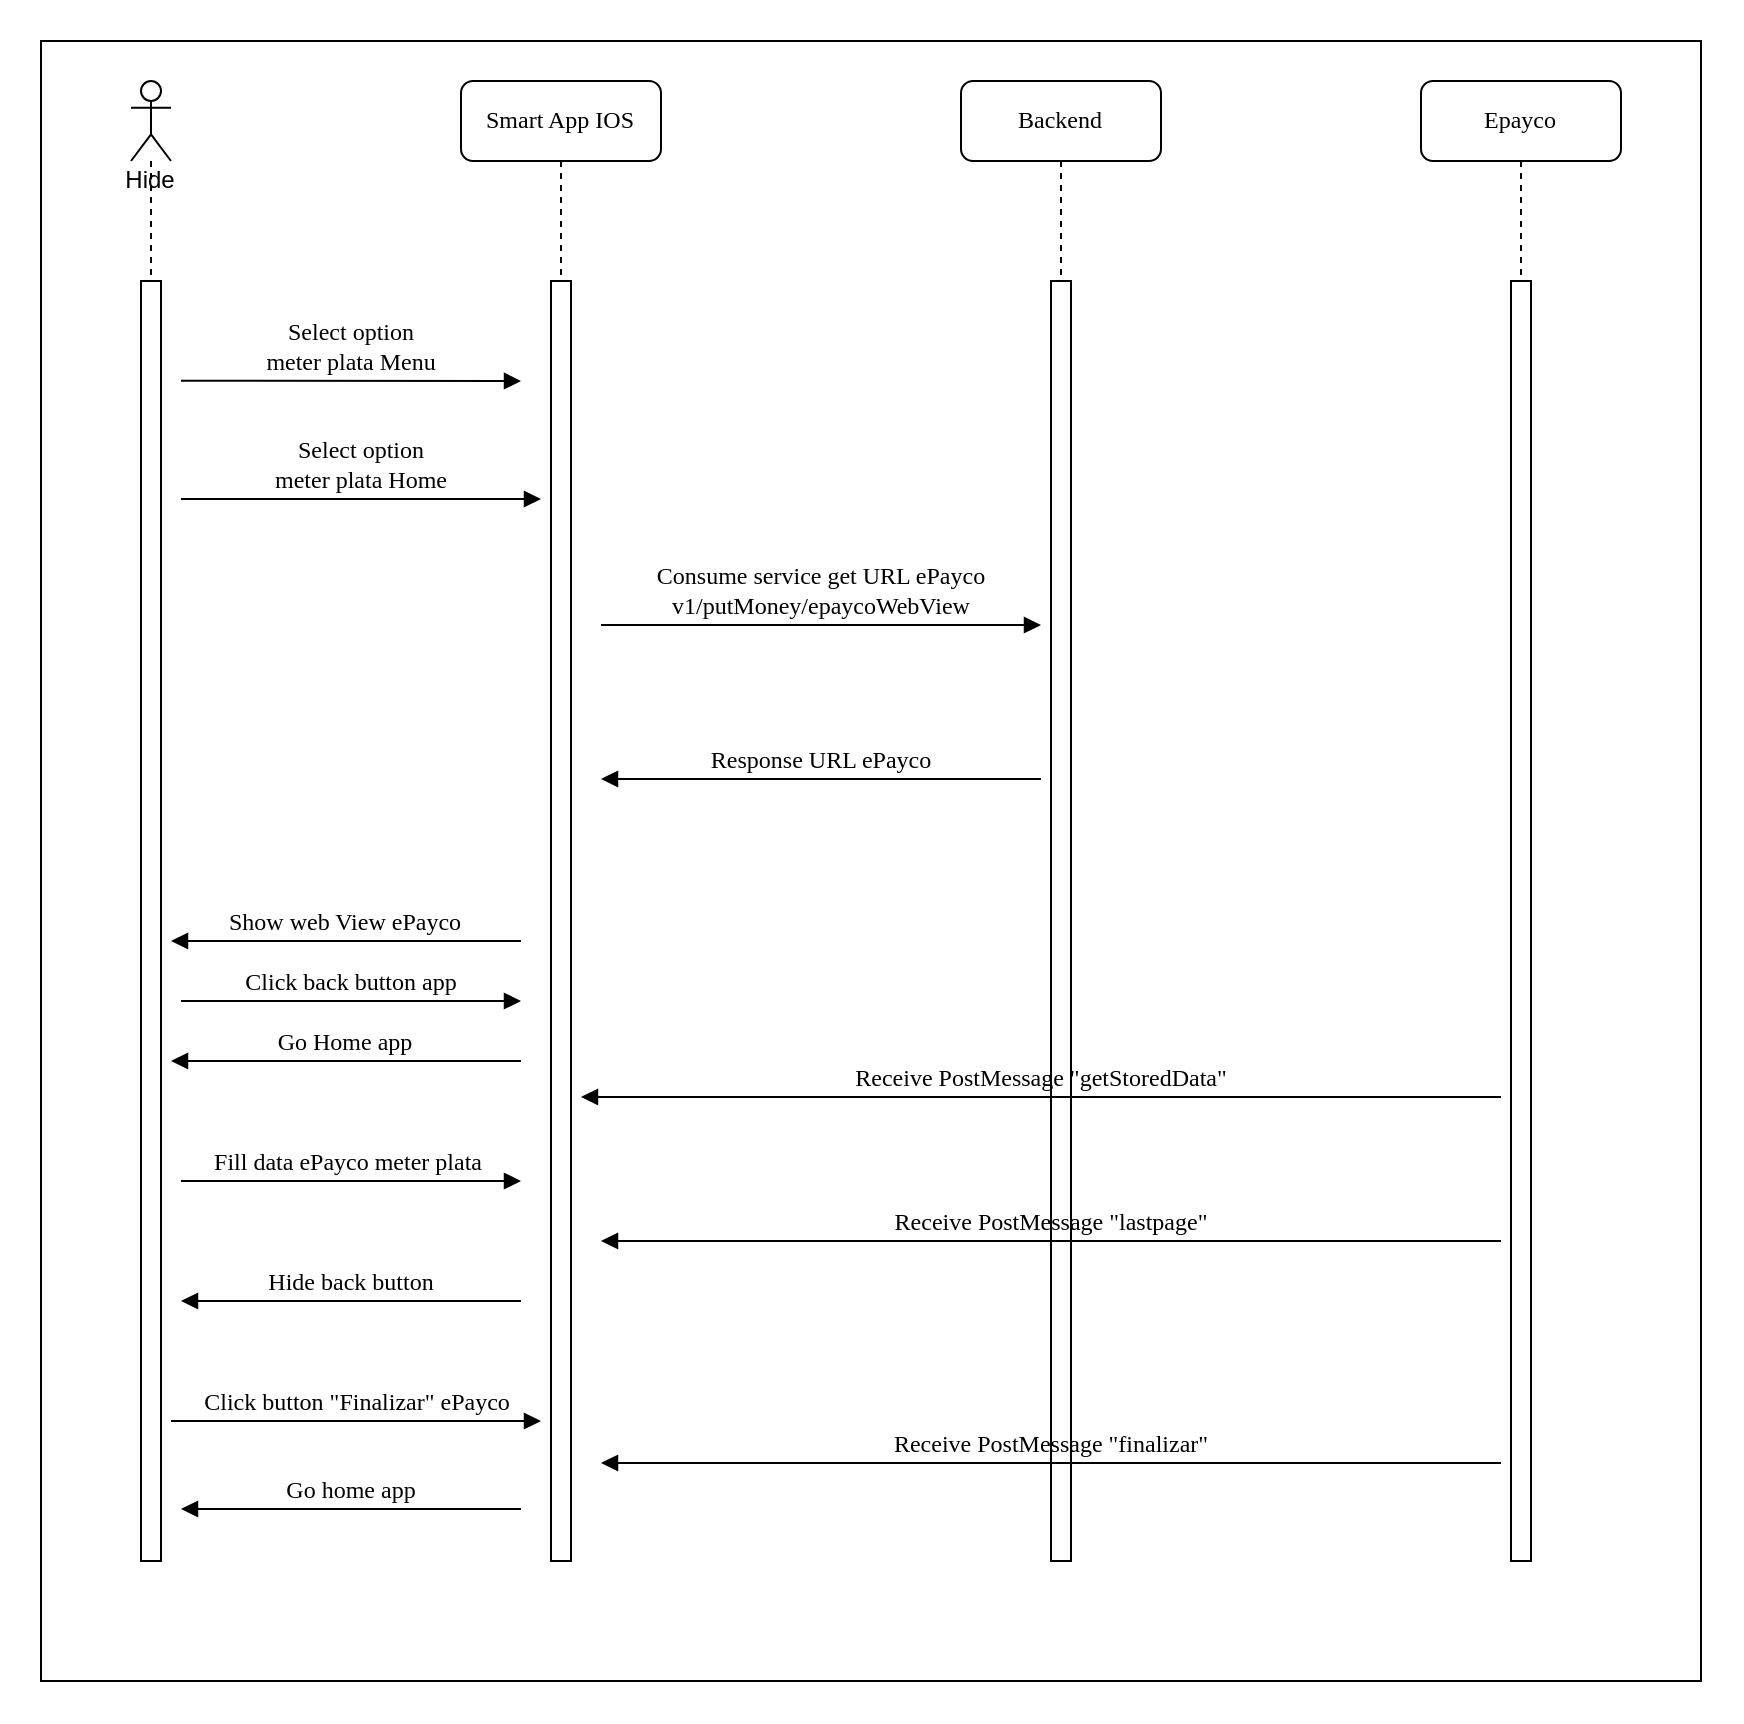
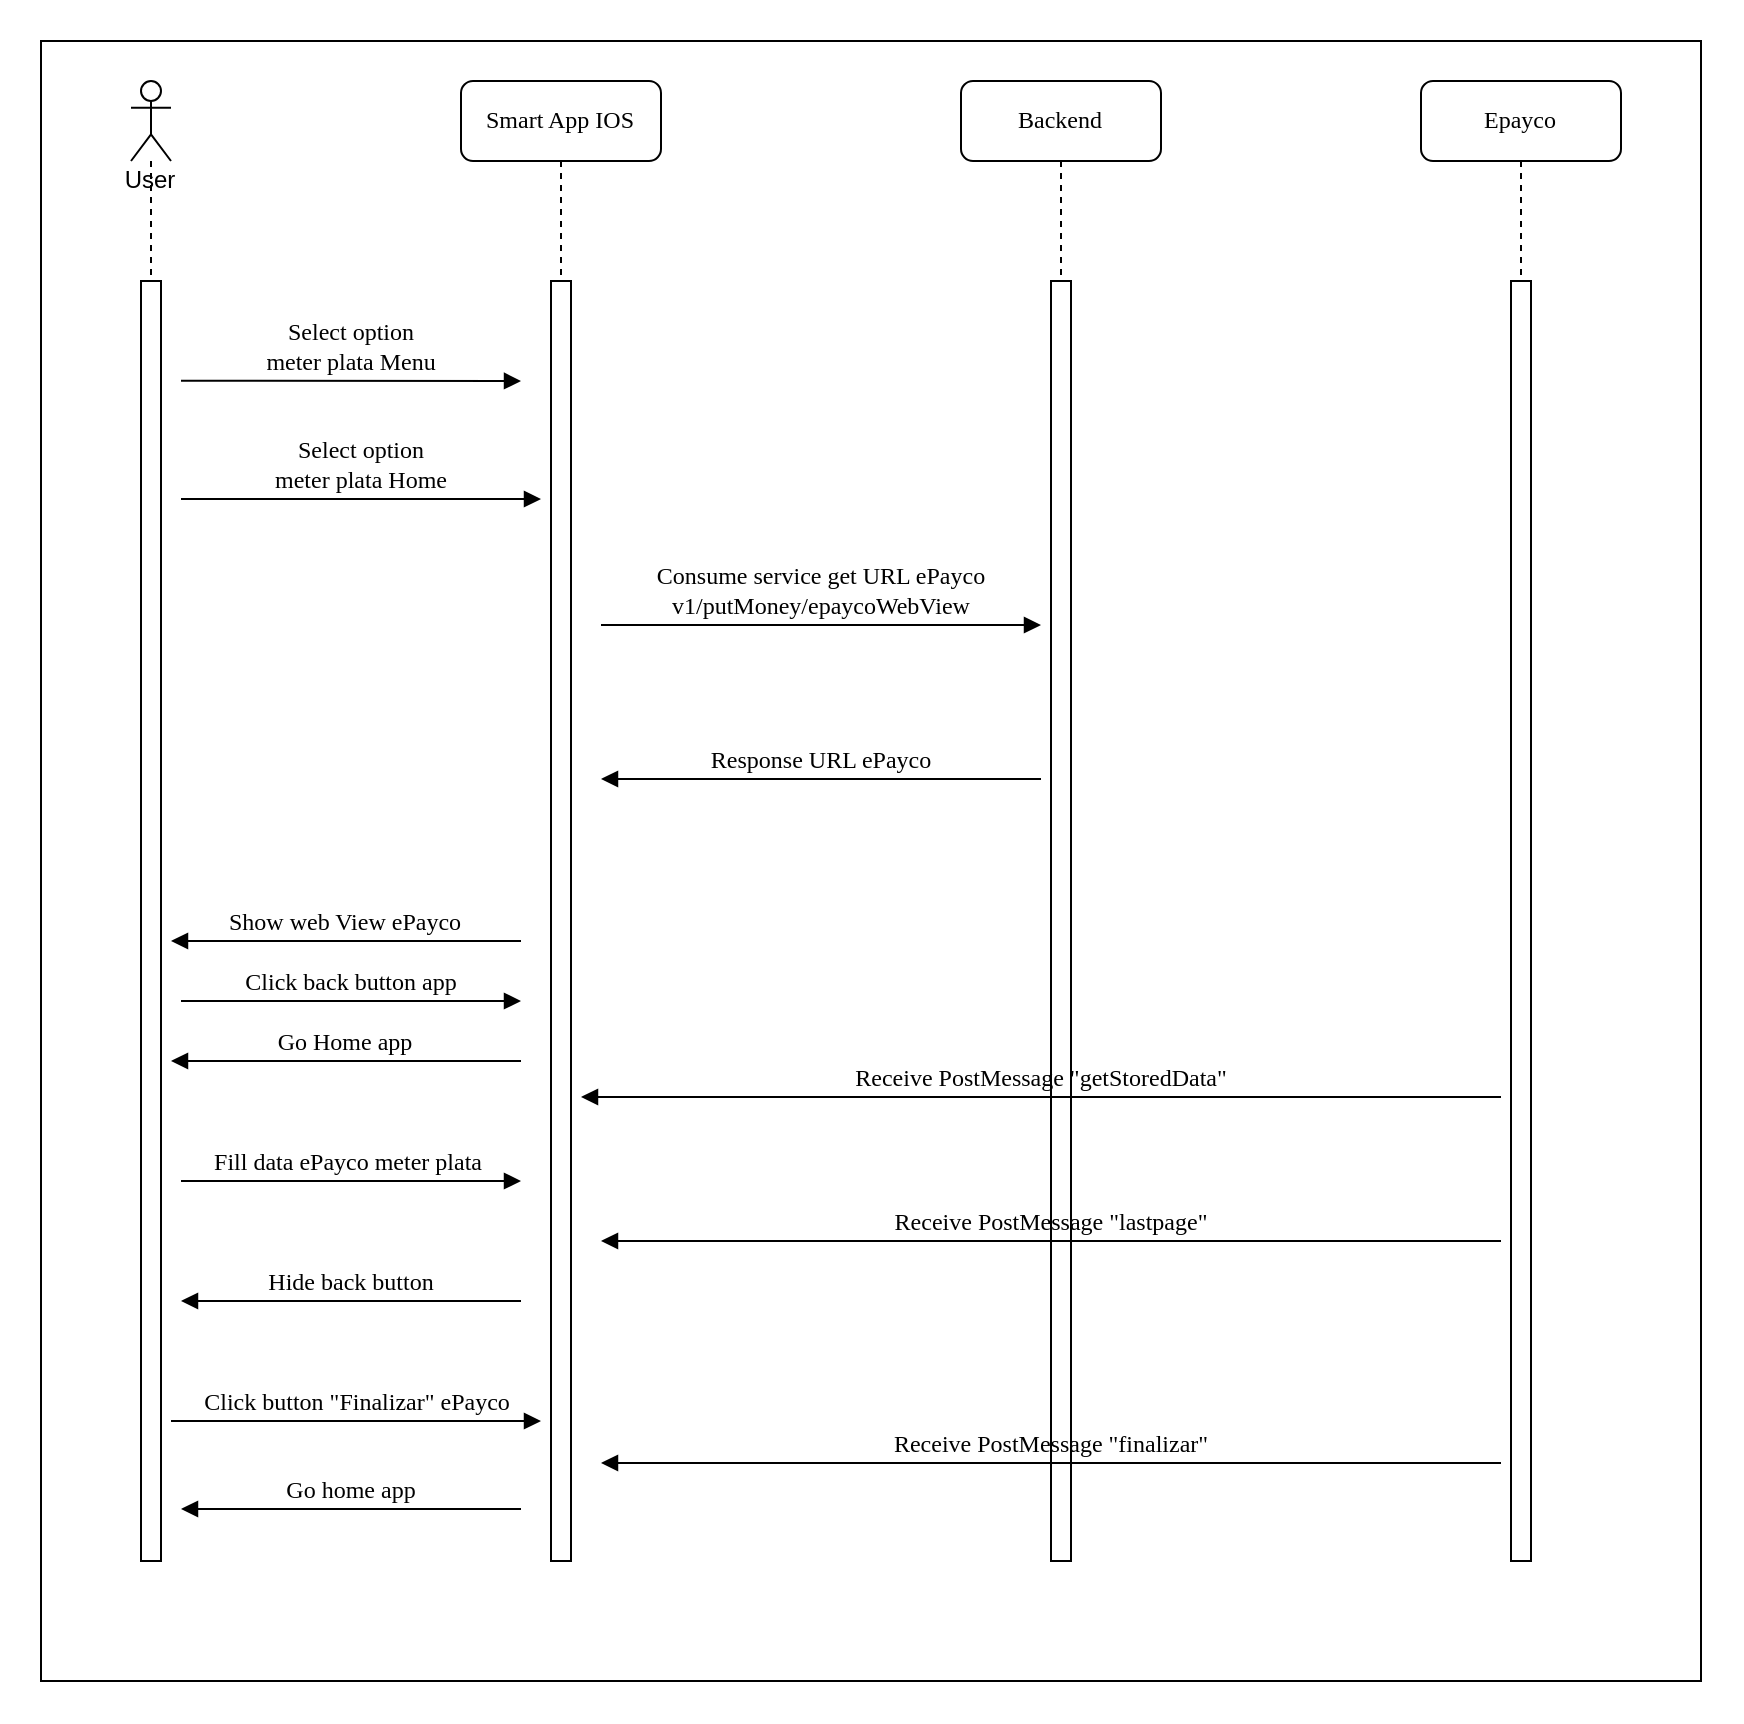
(151, 196) -> (151, 196)
